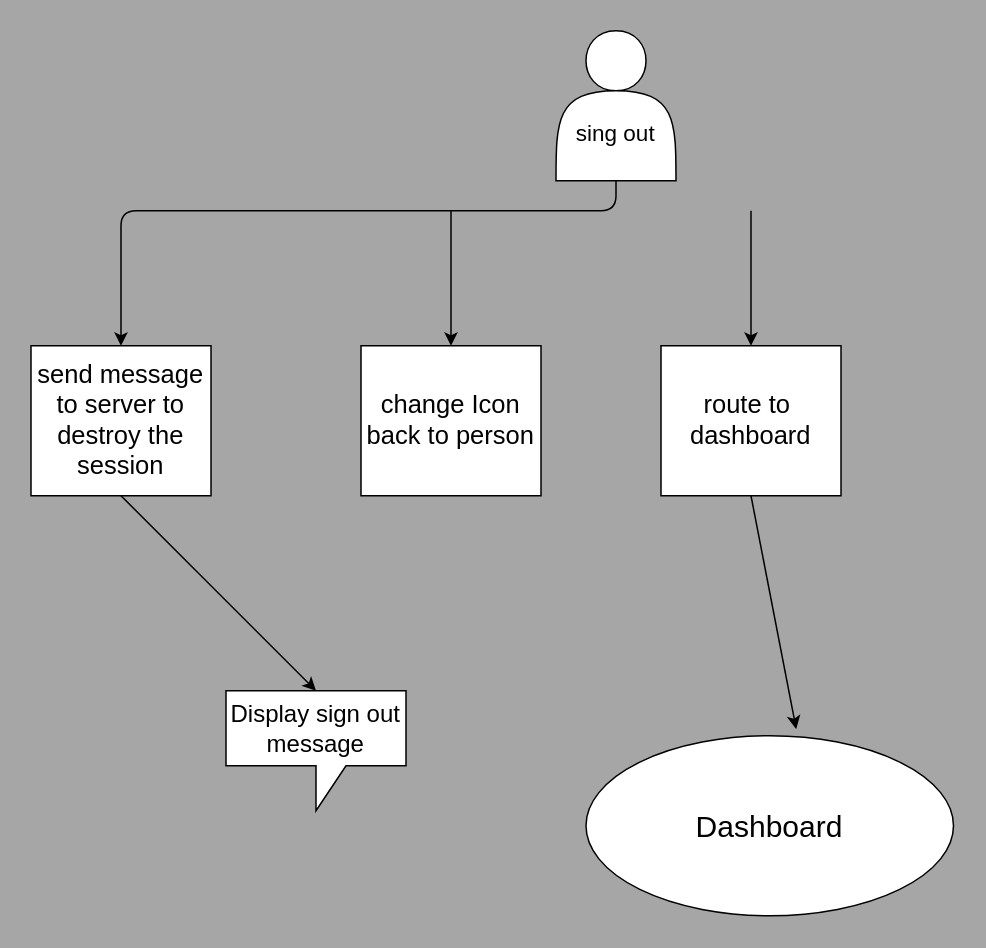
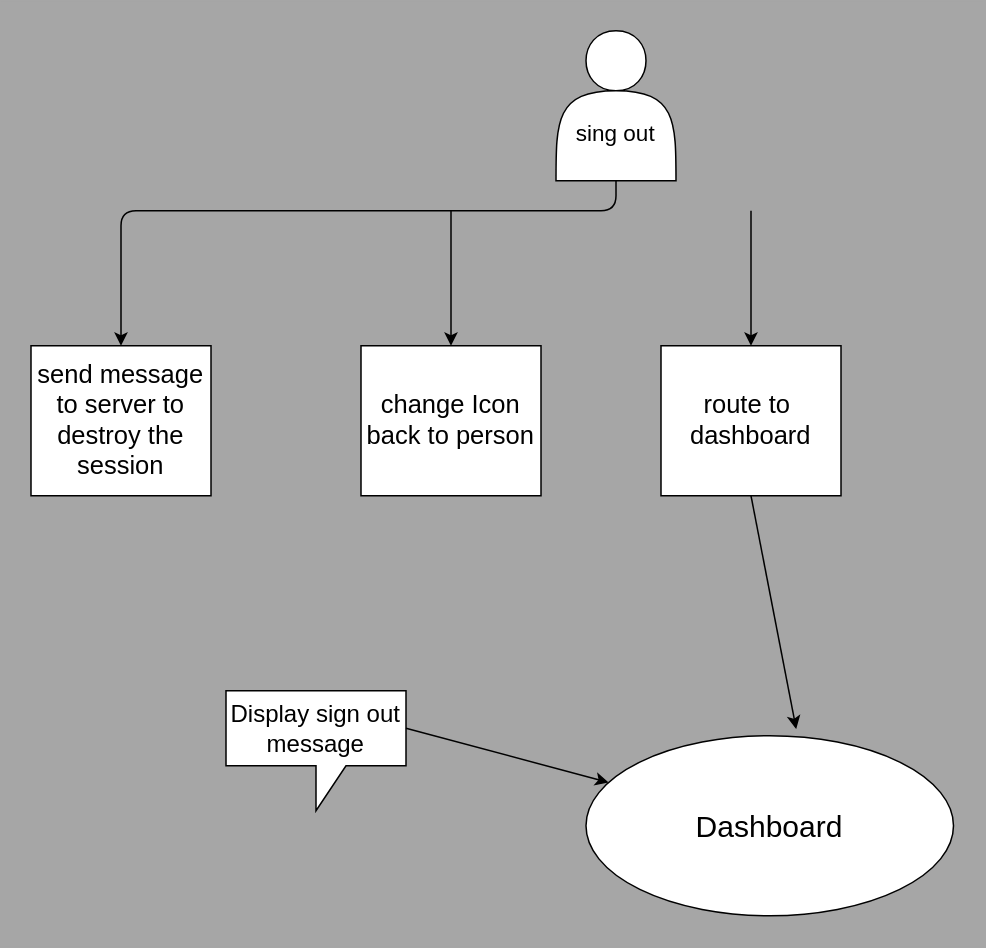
(215, 590) -> none
none -> (502, 754)
